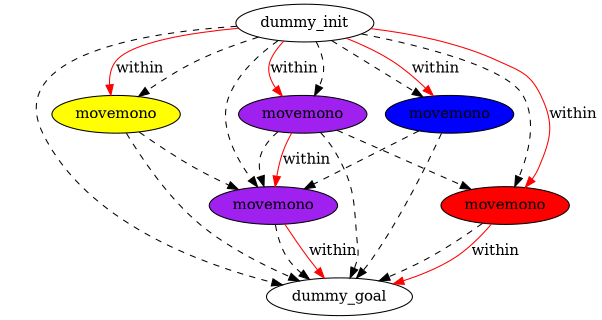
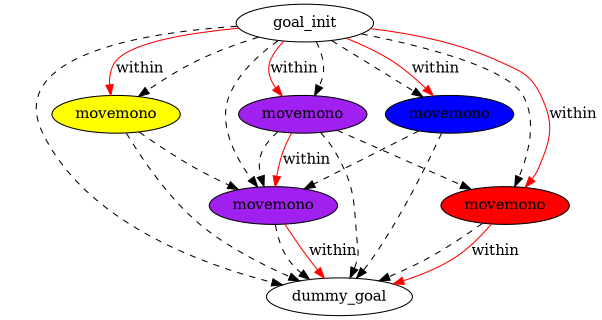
(305, 23) -> (305, 23)
